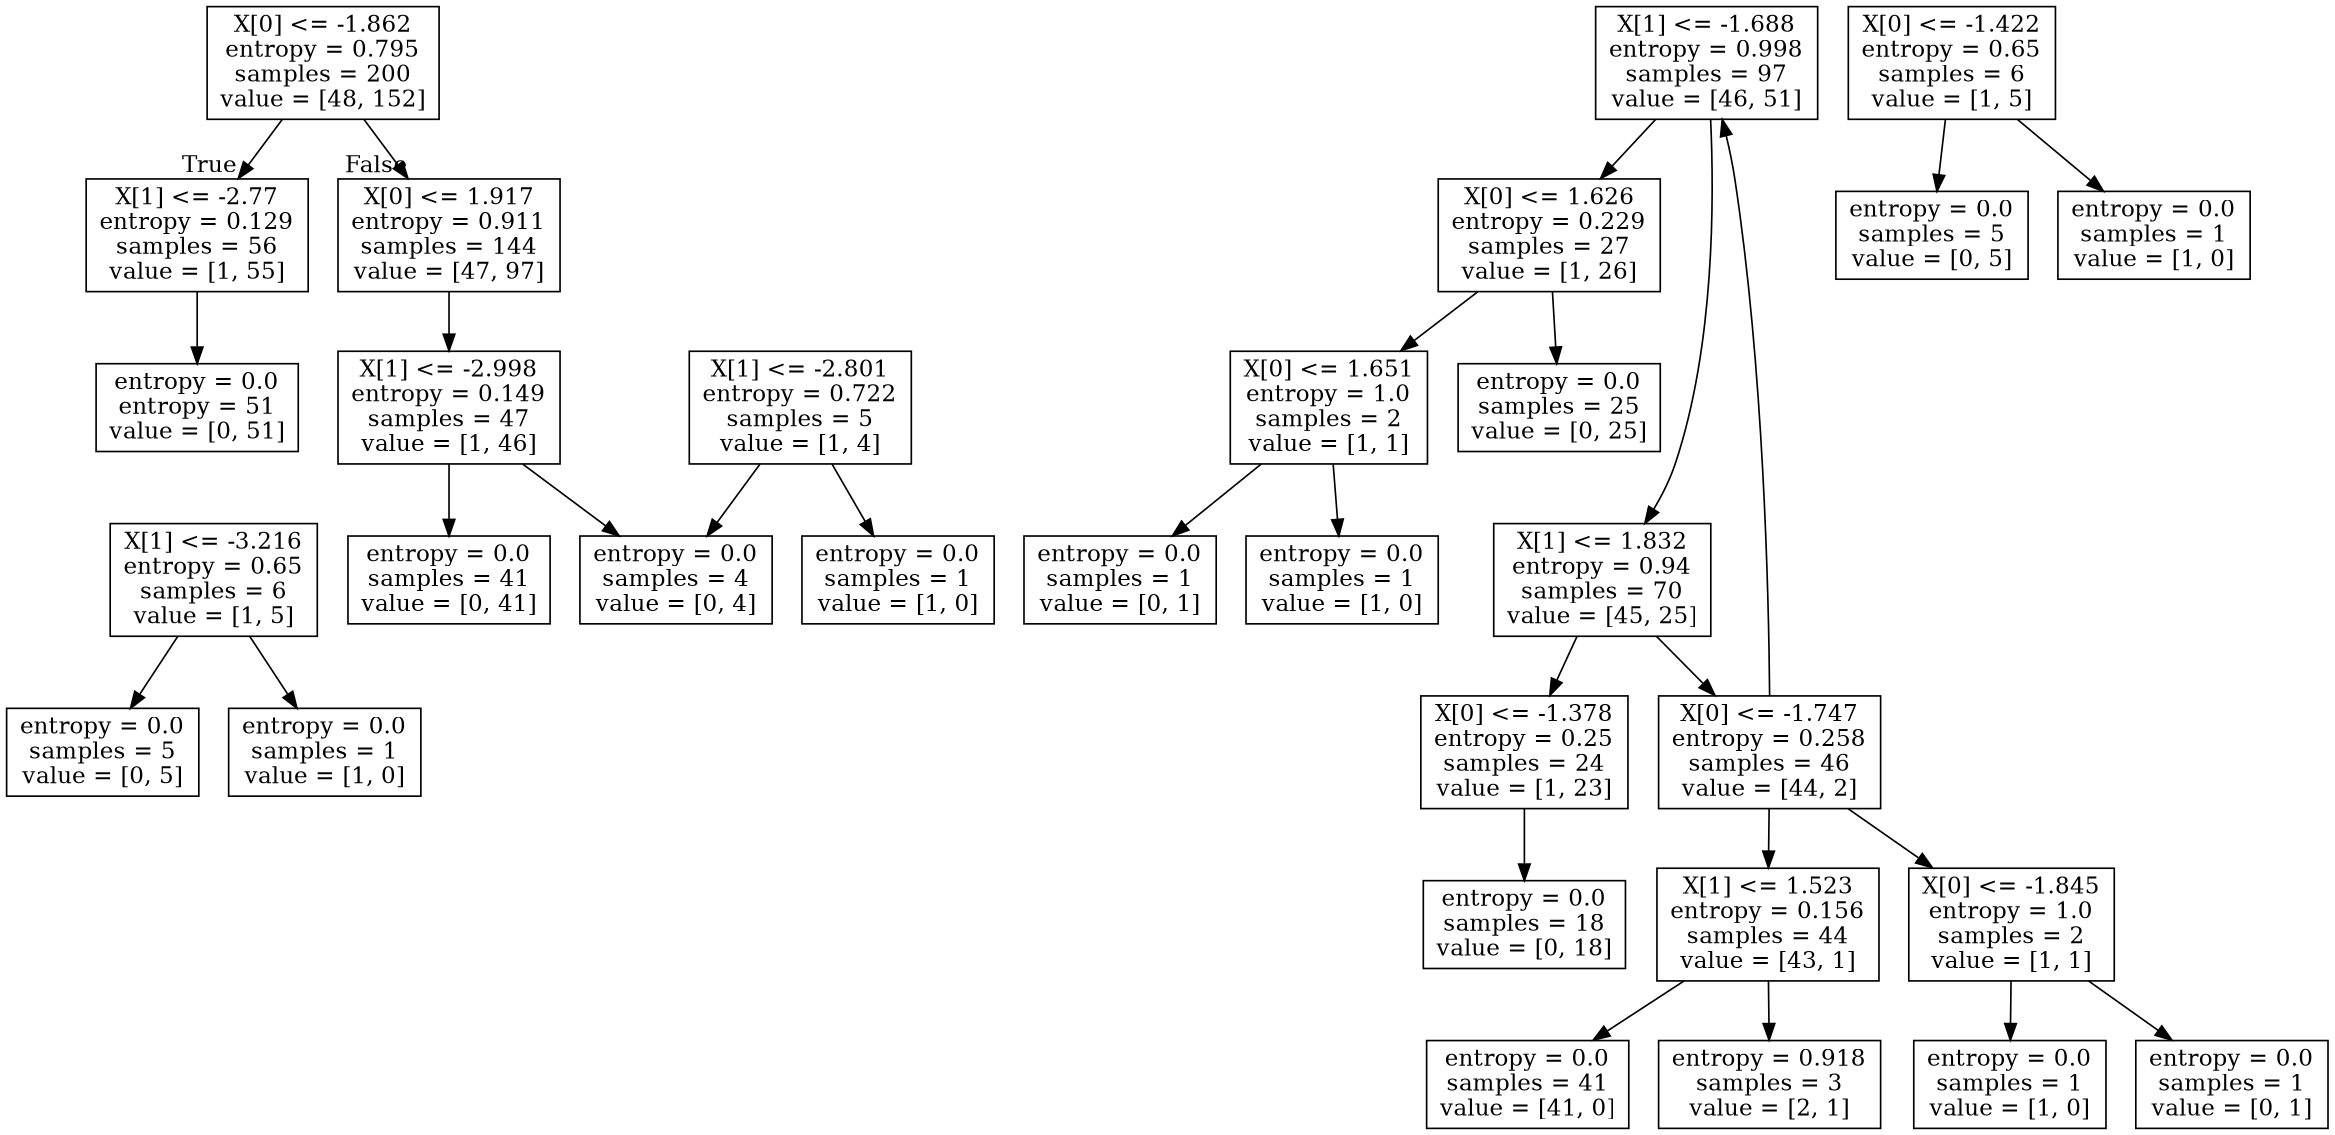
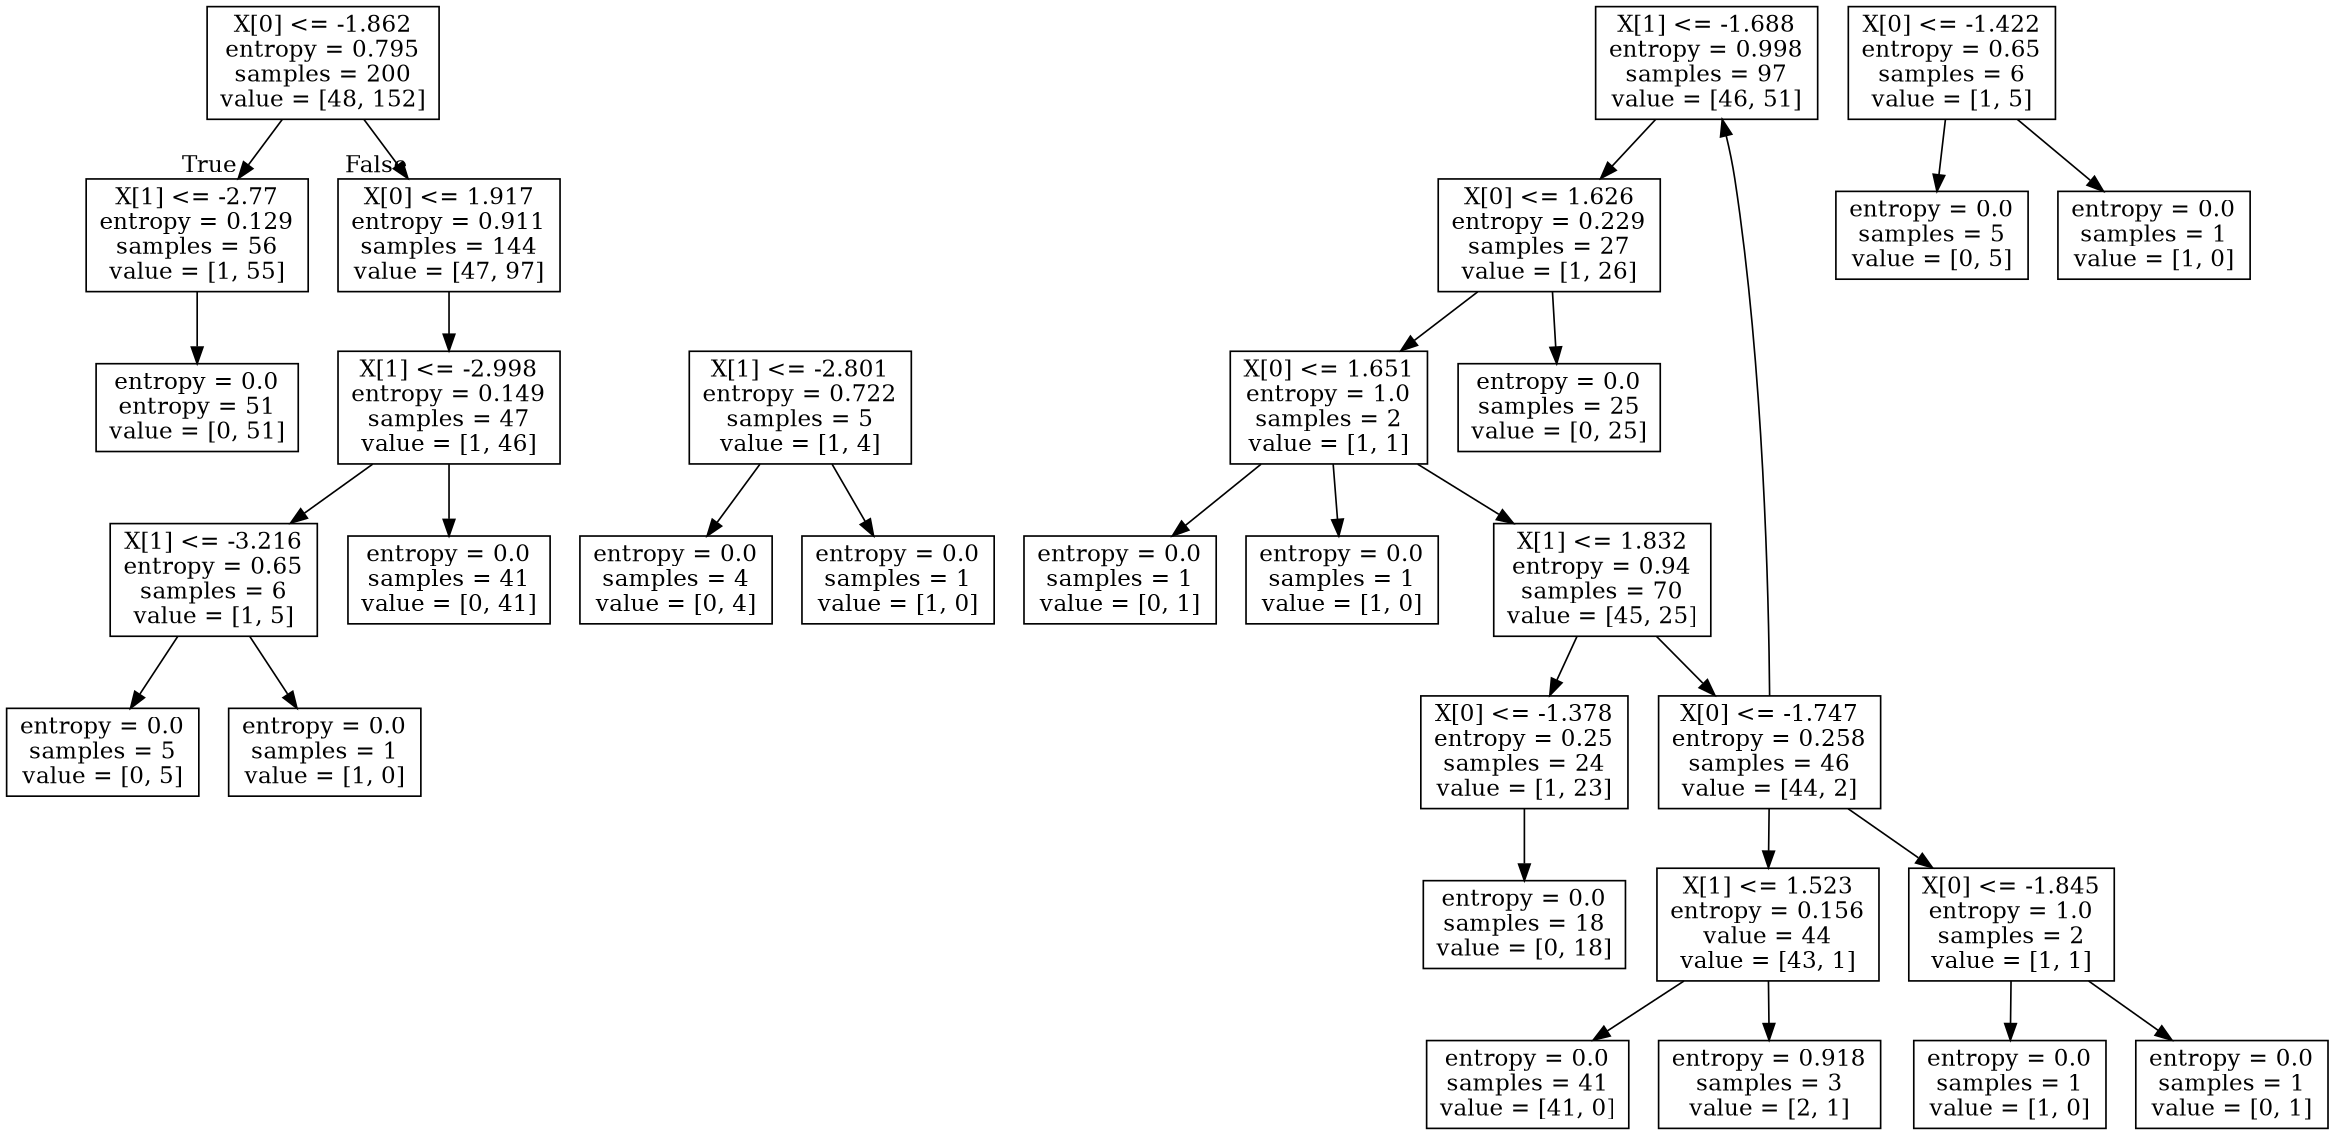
(1705, 318) -> (1458, 489)
(564, 495) -> (339, 489)
(1768, 925) -> (1768, 925)
